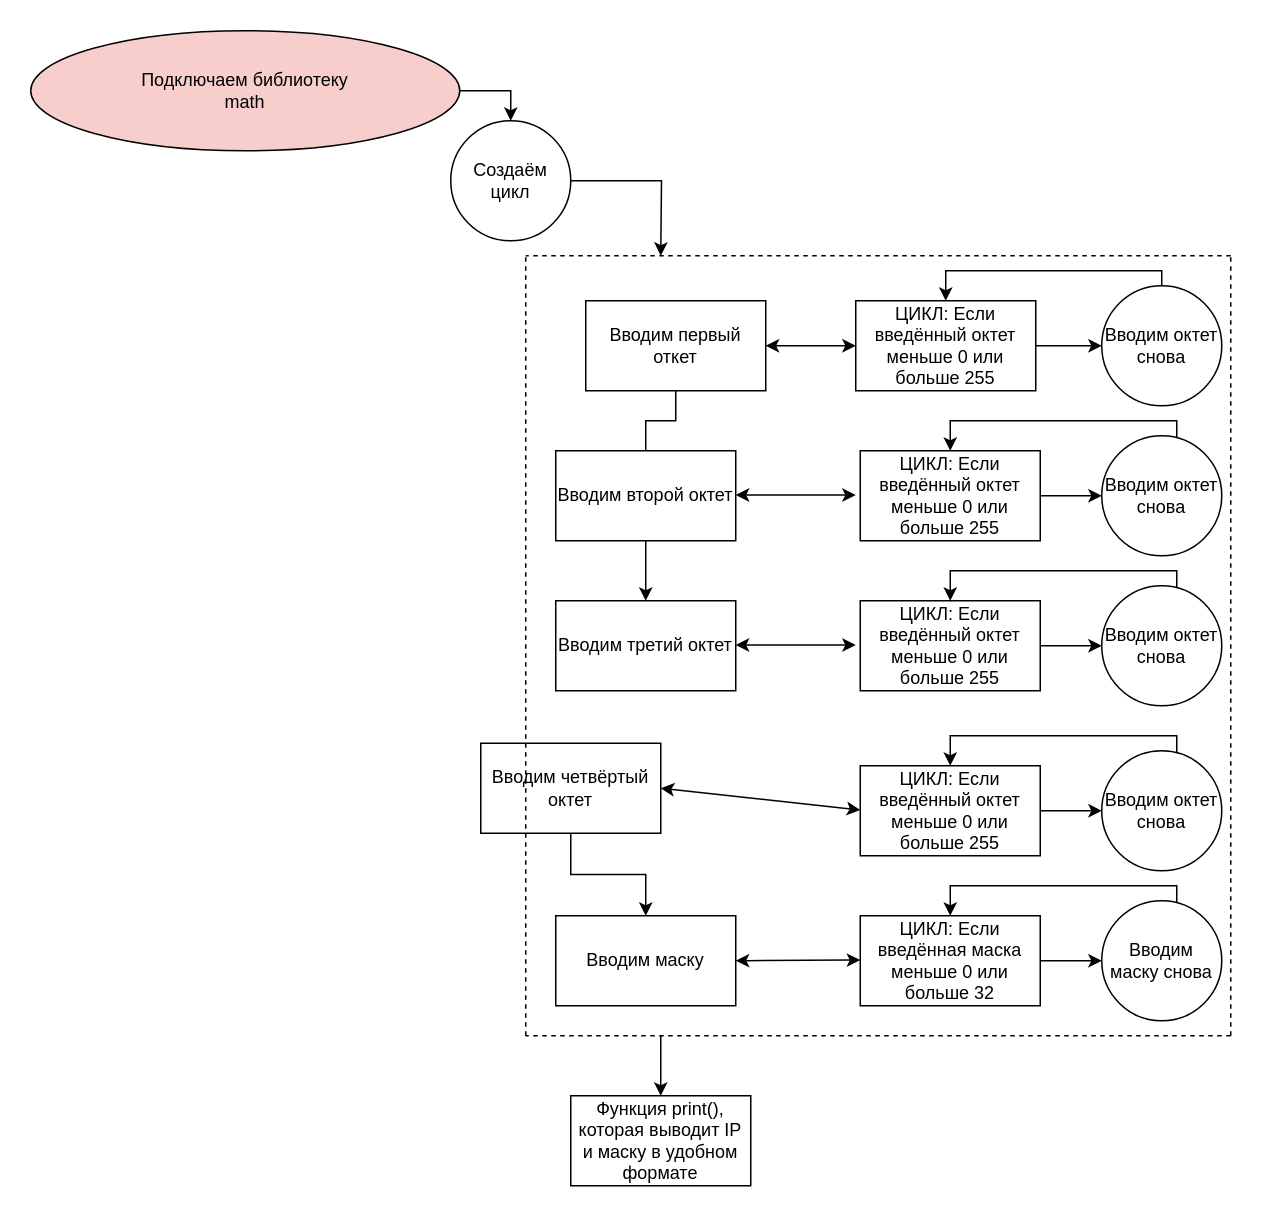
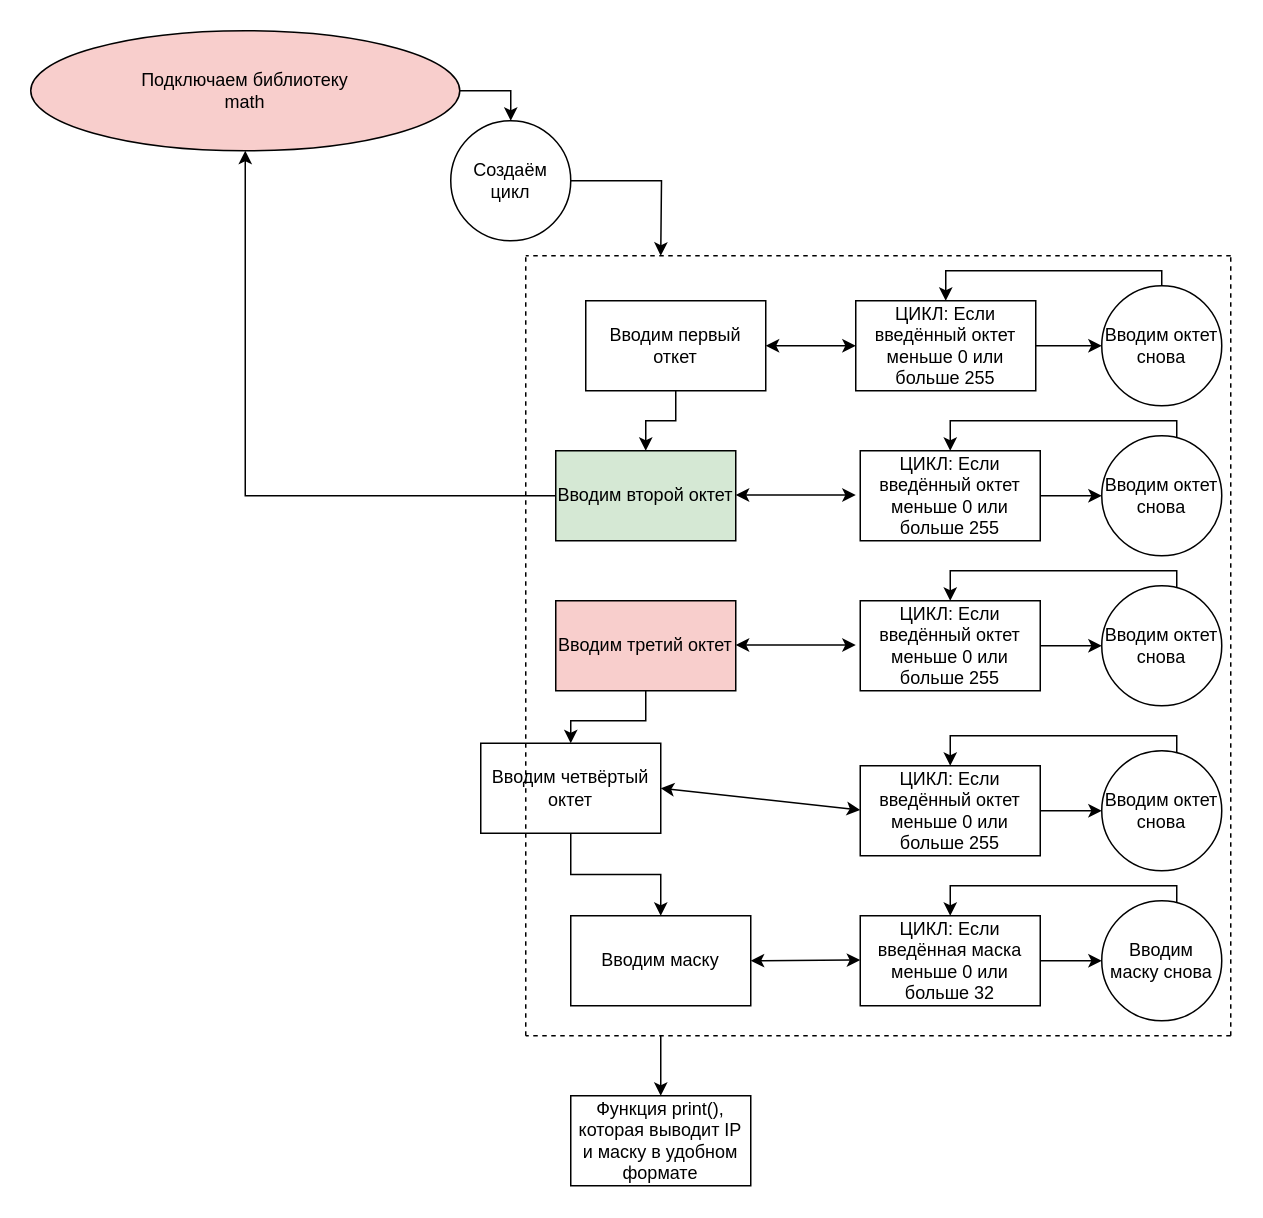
(646, 443) -> (646, 439)
(646, 496) -> (646, 496)
(646, 566) -> (245, 484)
(646, 646) -> (646, 646)
none -> (618, 721)
(646, 961) -> (661, 961)
